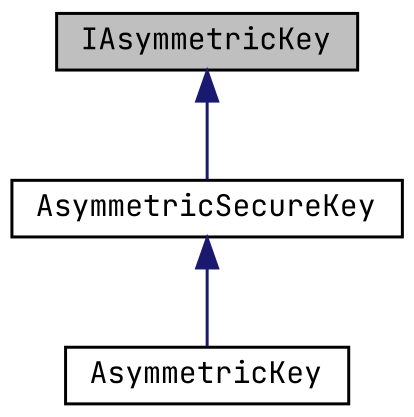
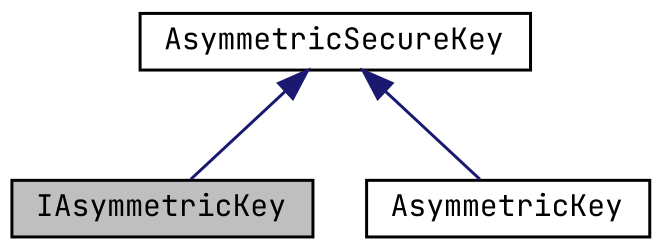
(207, 141) -> (238, 135)
